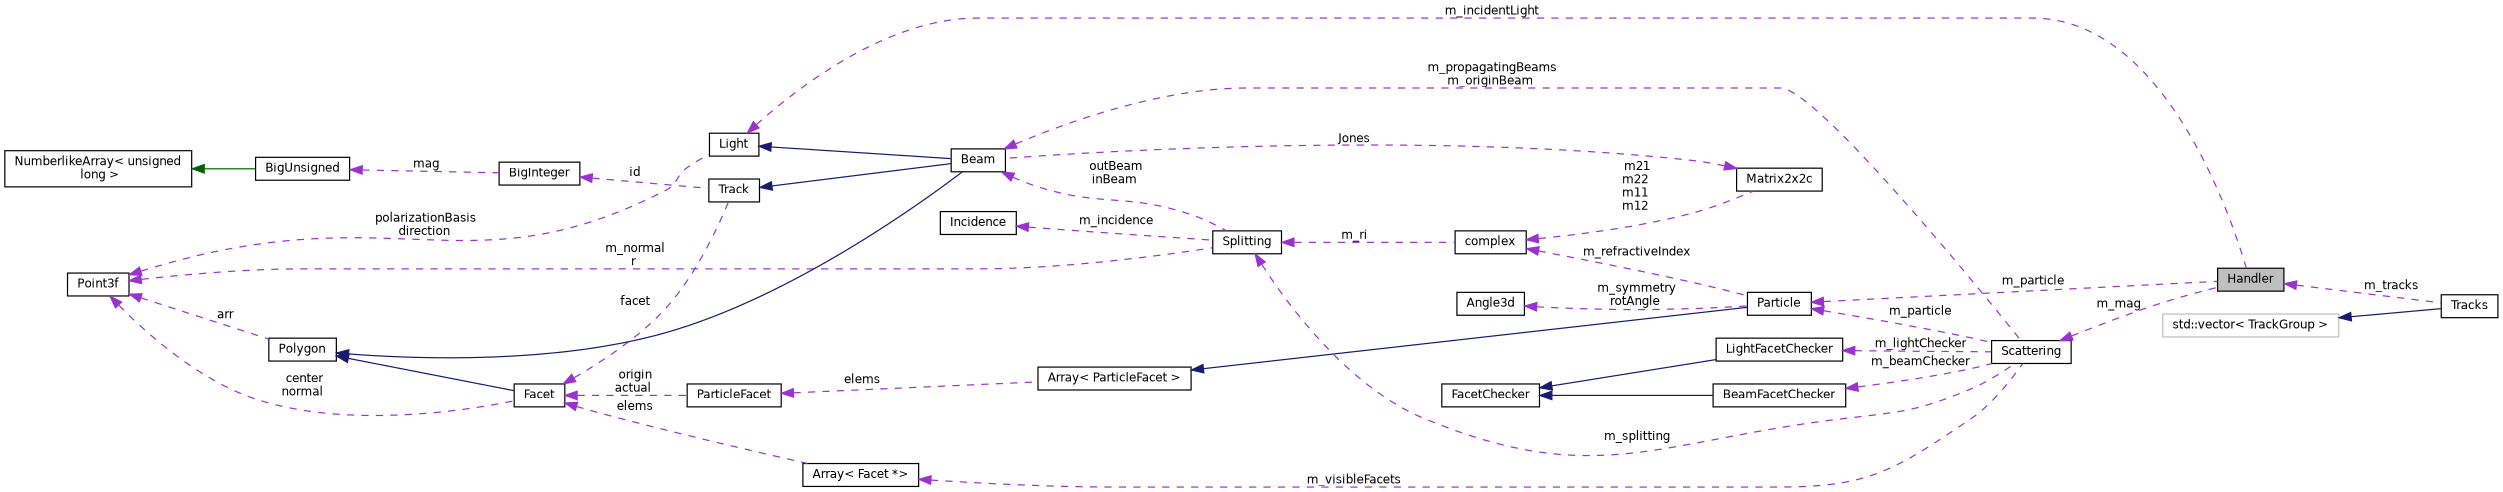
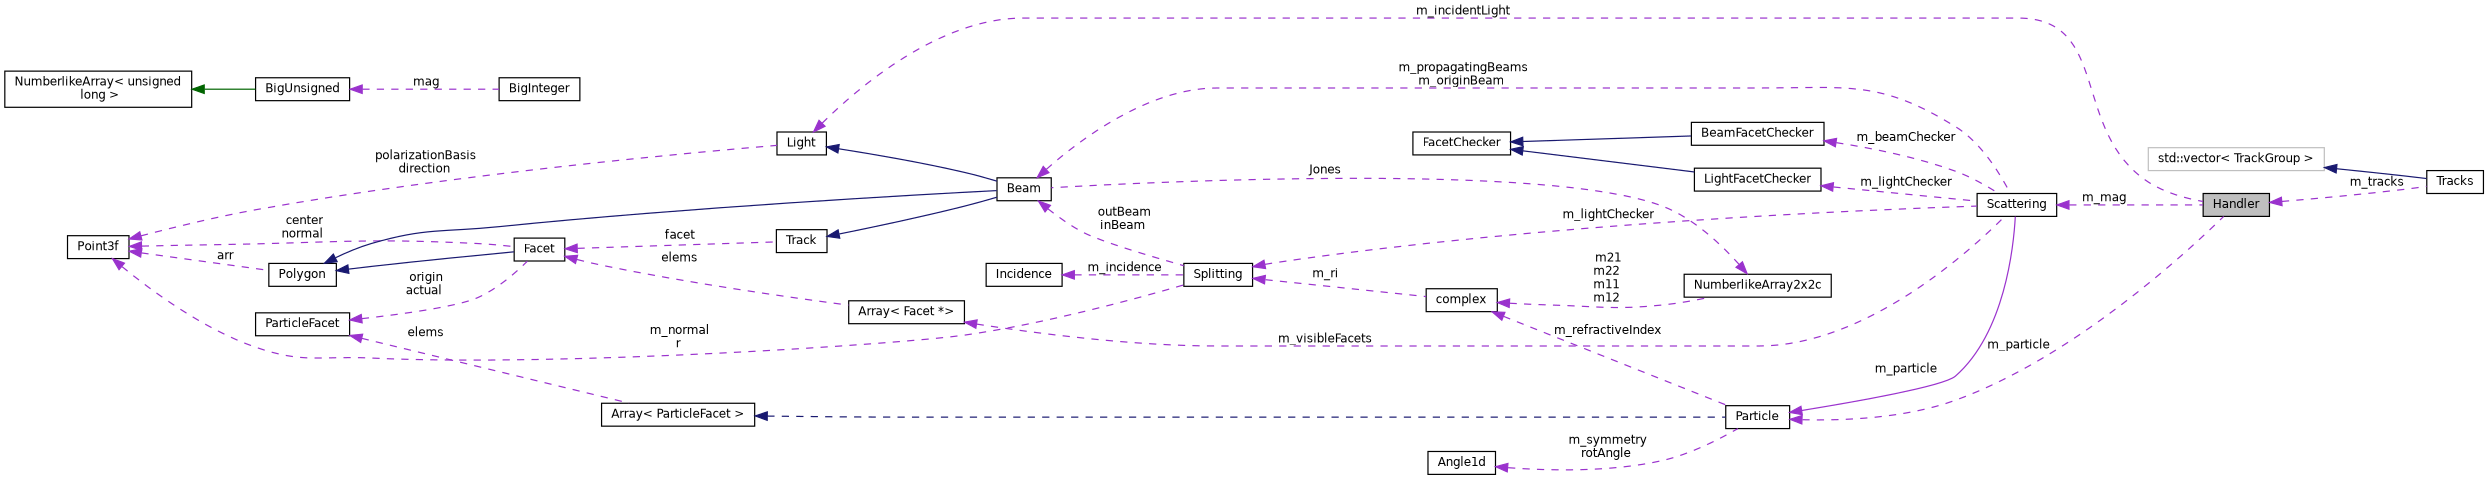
(1779, 180) -> (1758, 286)
(651, 183) -> none
(1491, 304) -> (1462, 463)
(1908, 325) -> (1961, 370)
(1476, 338) -> (1246, 417)
(632, 395) -> (451, 305)
(1635, 437) -> (1606, 215)
